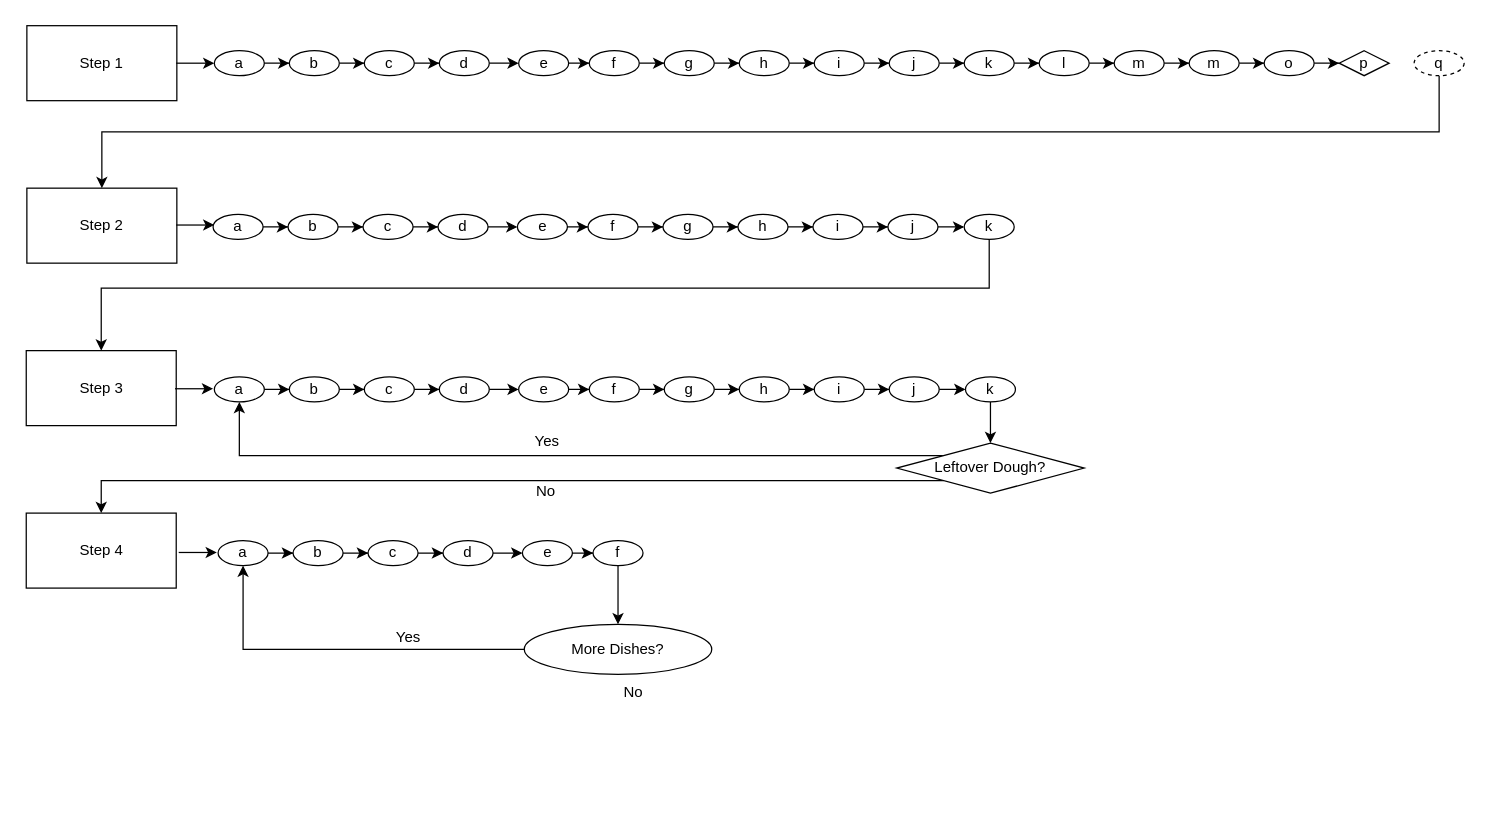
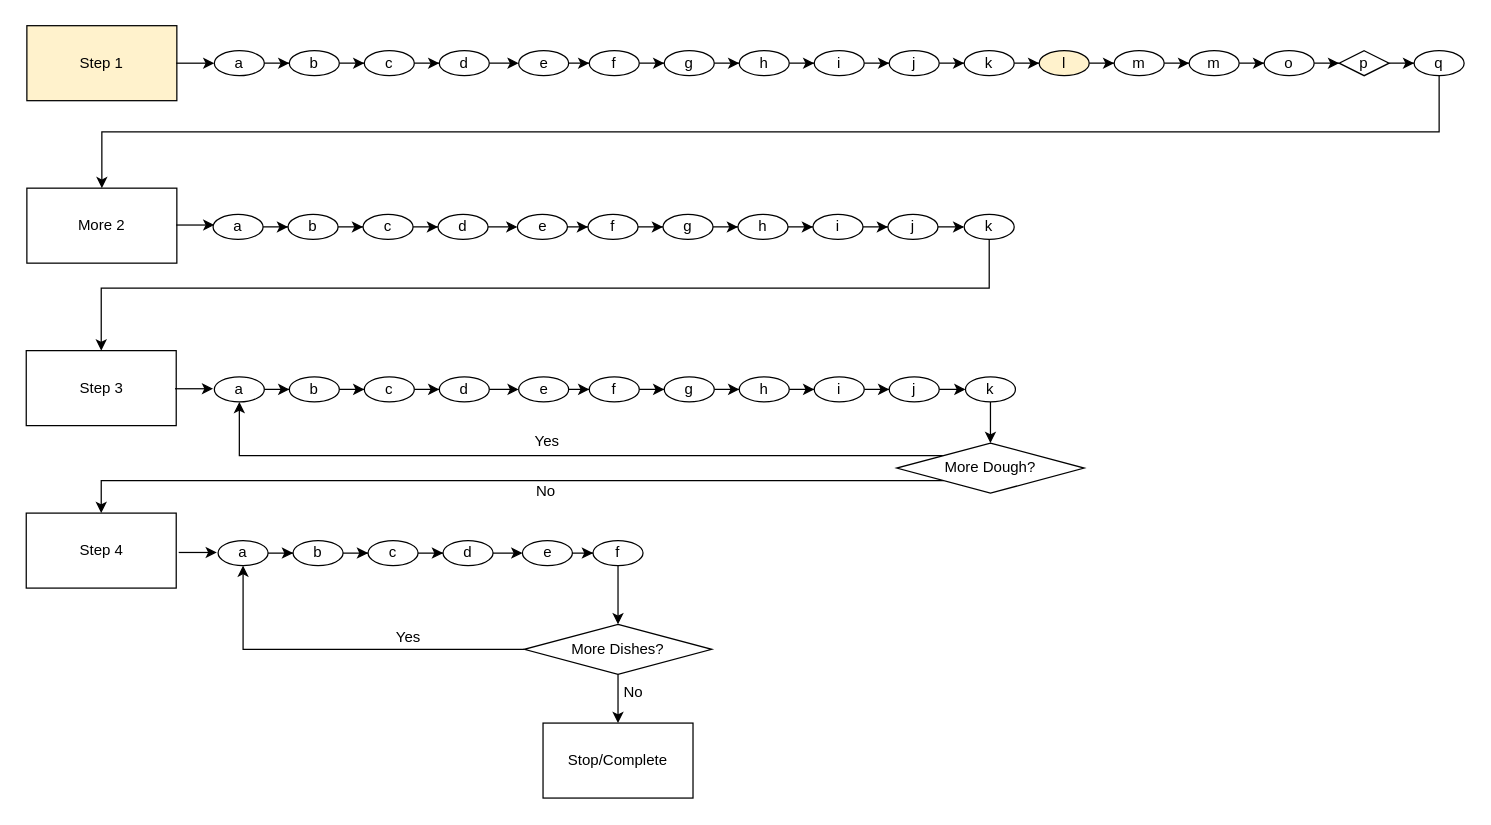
(102, 63) -> (102, 63)
(1064, 63) -> (1064, 63)
none -> (1406, 63)
(1439, 63) -> (1439, 63)
(102, 226) -> (102, 226)
(991, 468) -> (991, 468)
(618, 649) -> (618, 649)
none -> (618, 695)
none -> (618, 761)
